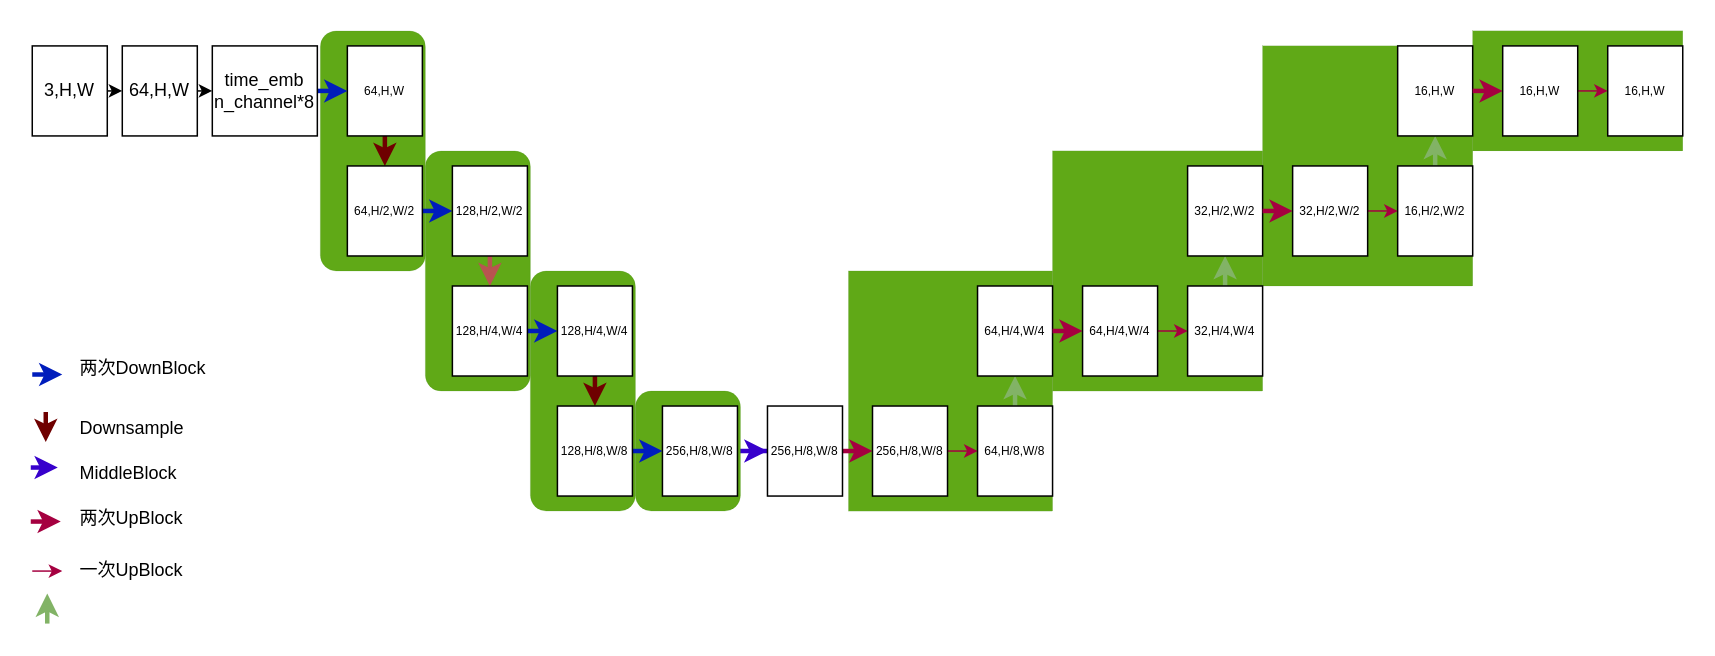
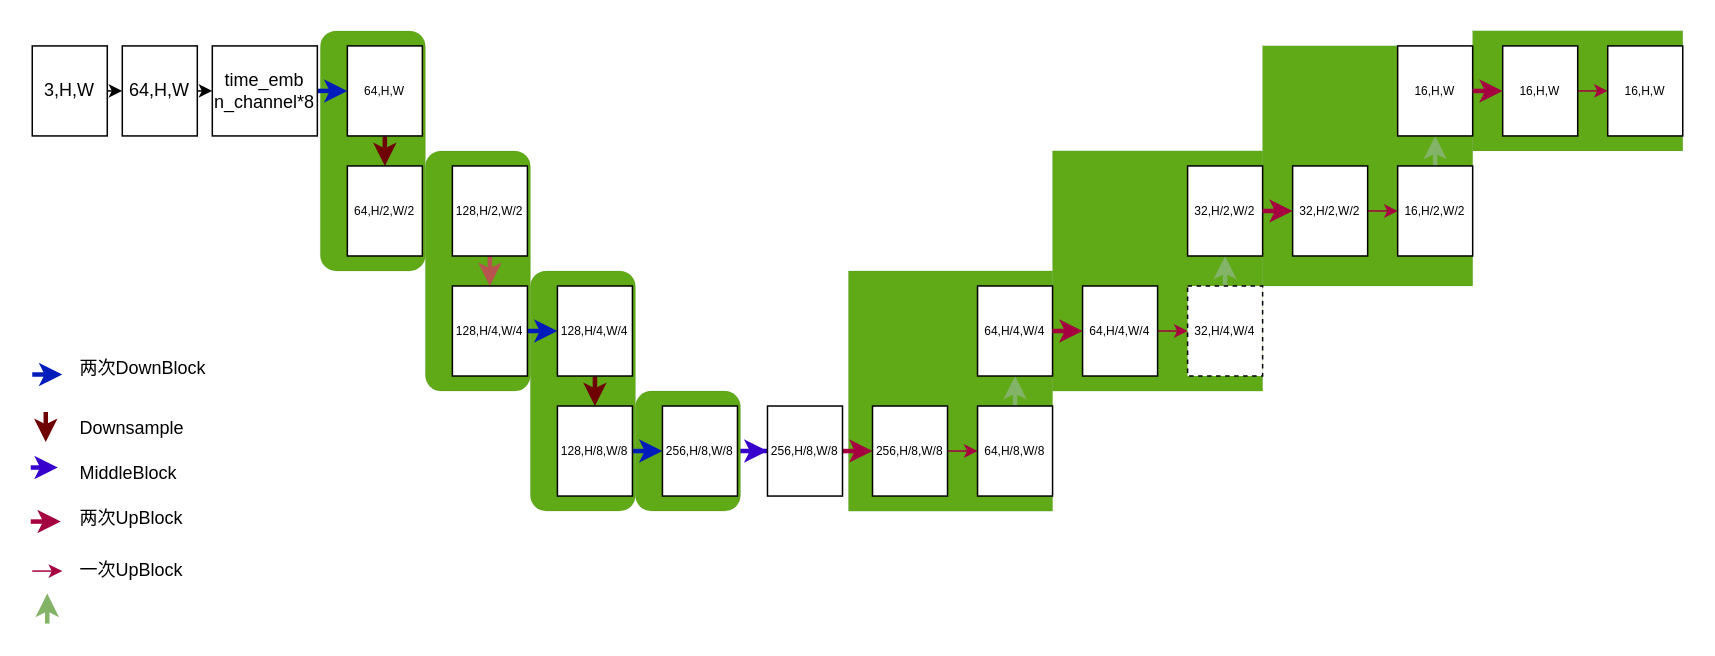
(430, 211) -> none
(1225, 331) -> (1225, 331)
